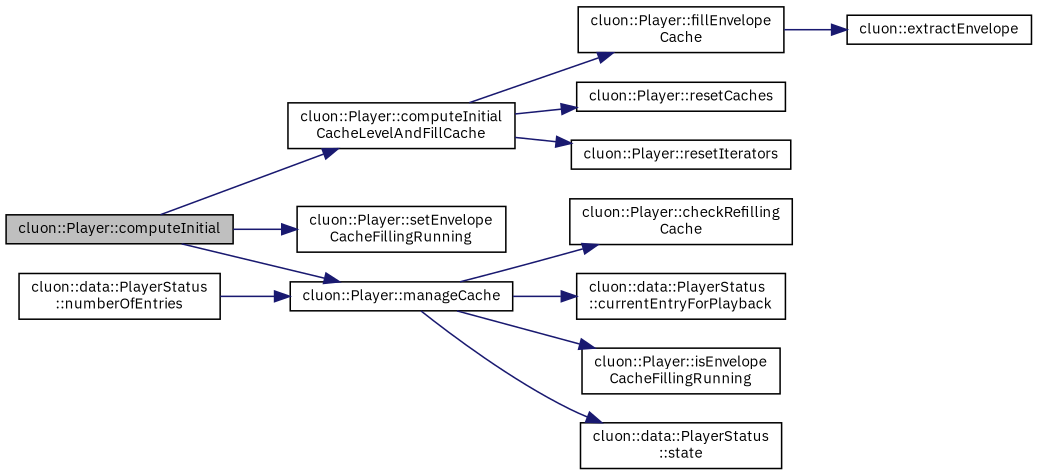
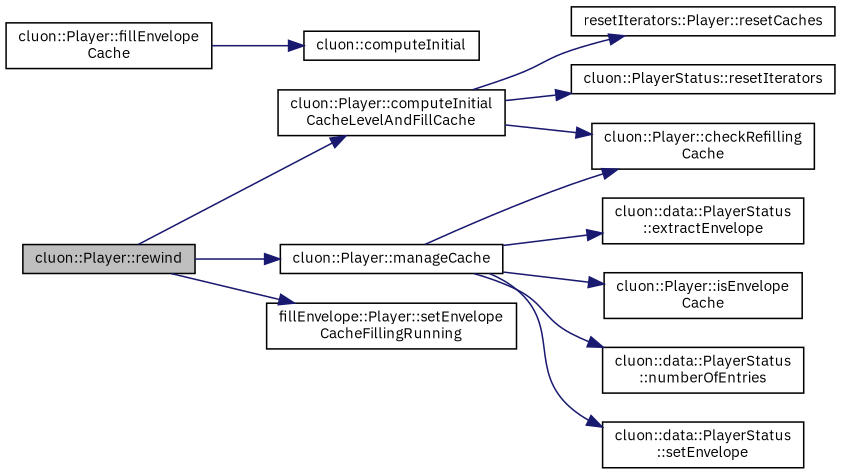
(939, 30) -> (392, 46)
(534, 80) -> (541, 129)
(681, 97) -> (703, 21)
(681, 155) -> (703, 79)
(120, 229) -> (109, 259)
(401, 229) -> (392, 326)
(247, 296) -> (547, 314)
(681, 296) -> (703, 221)
(681, 371) -> (703, 296)
(681, 446) -> (703, 445)
